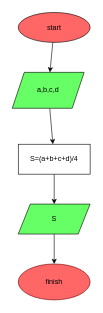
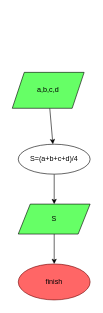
(54, 27) -> none
(52, 55) -> none
(54, 159) -> (54, 159)
